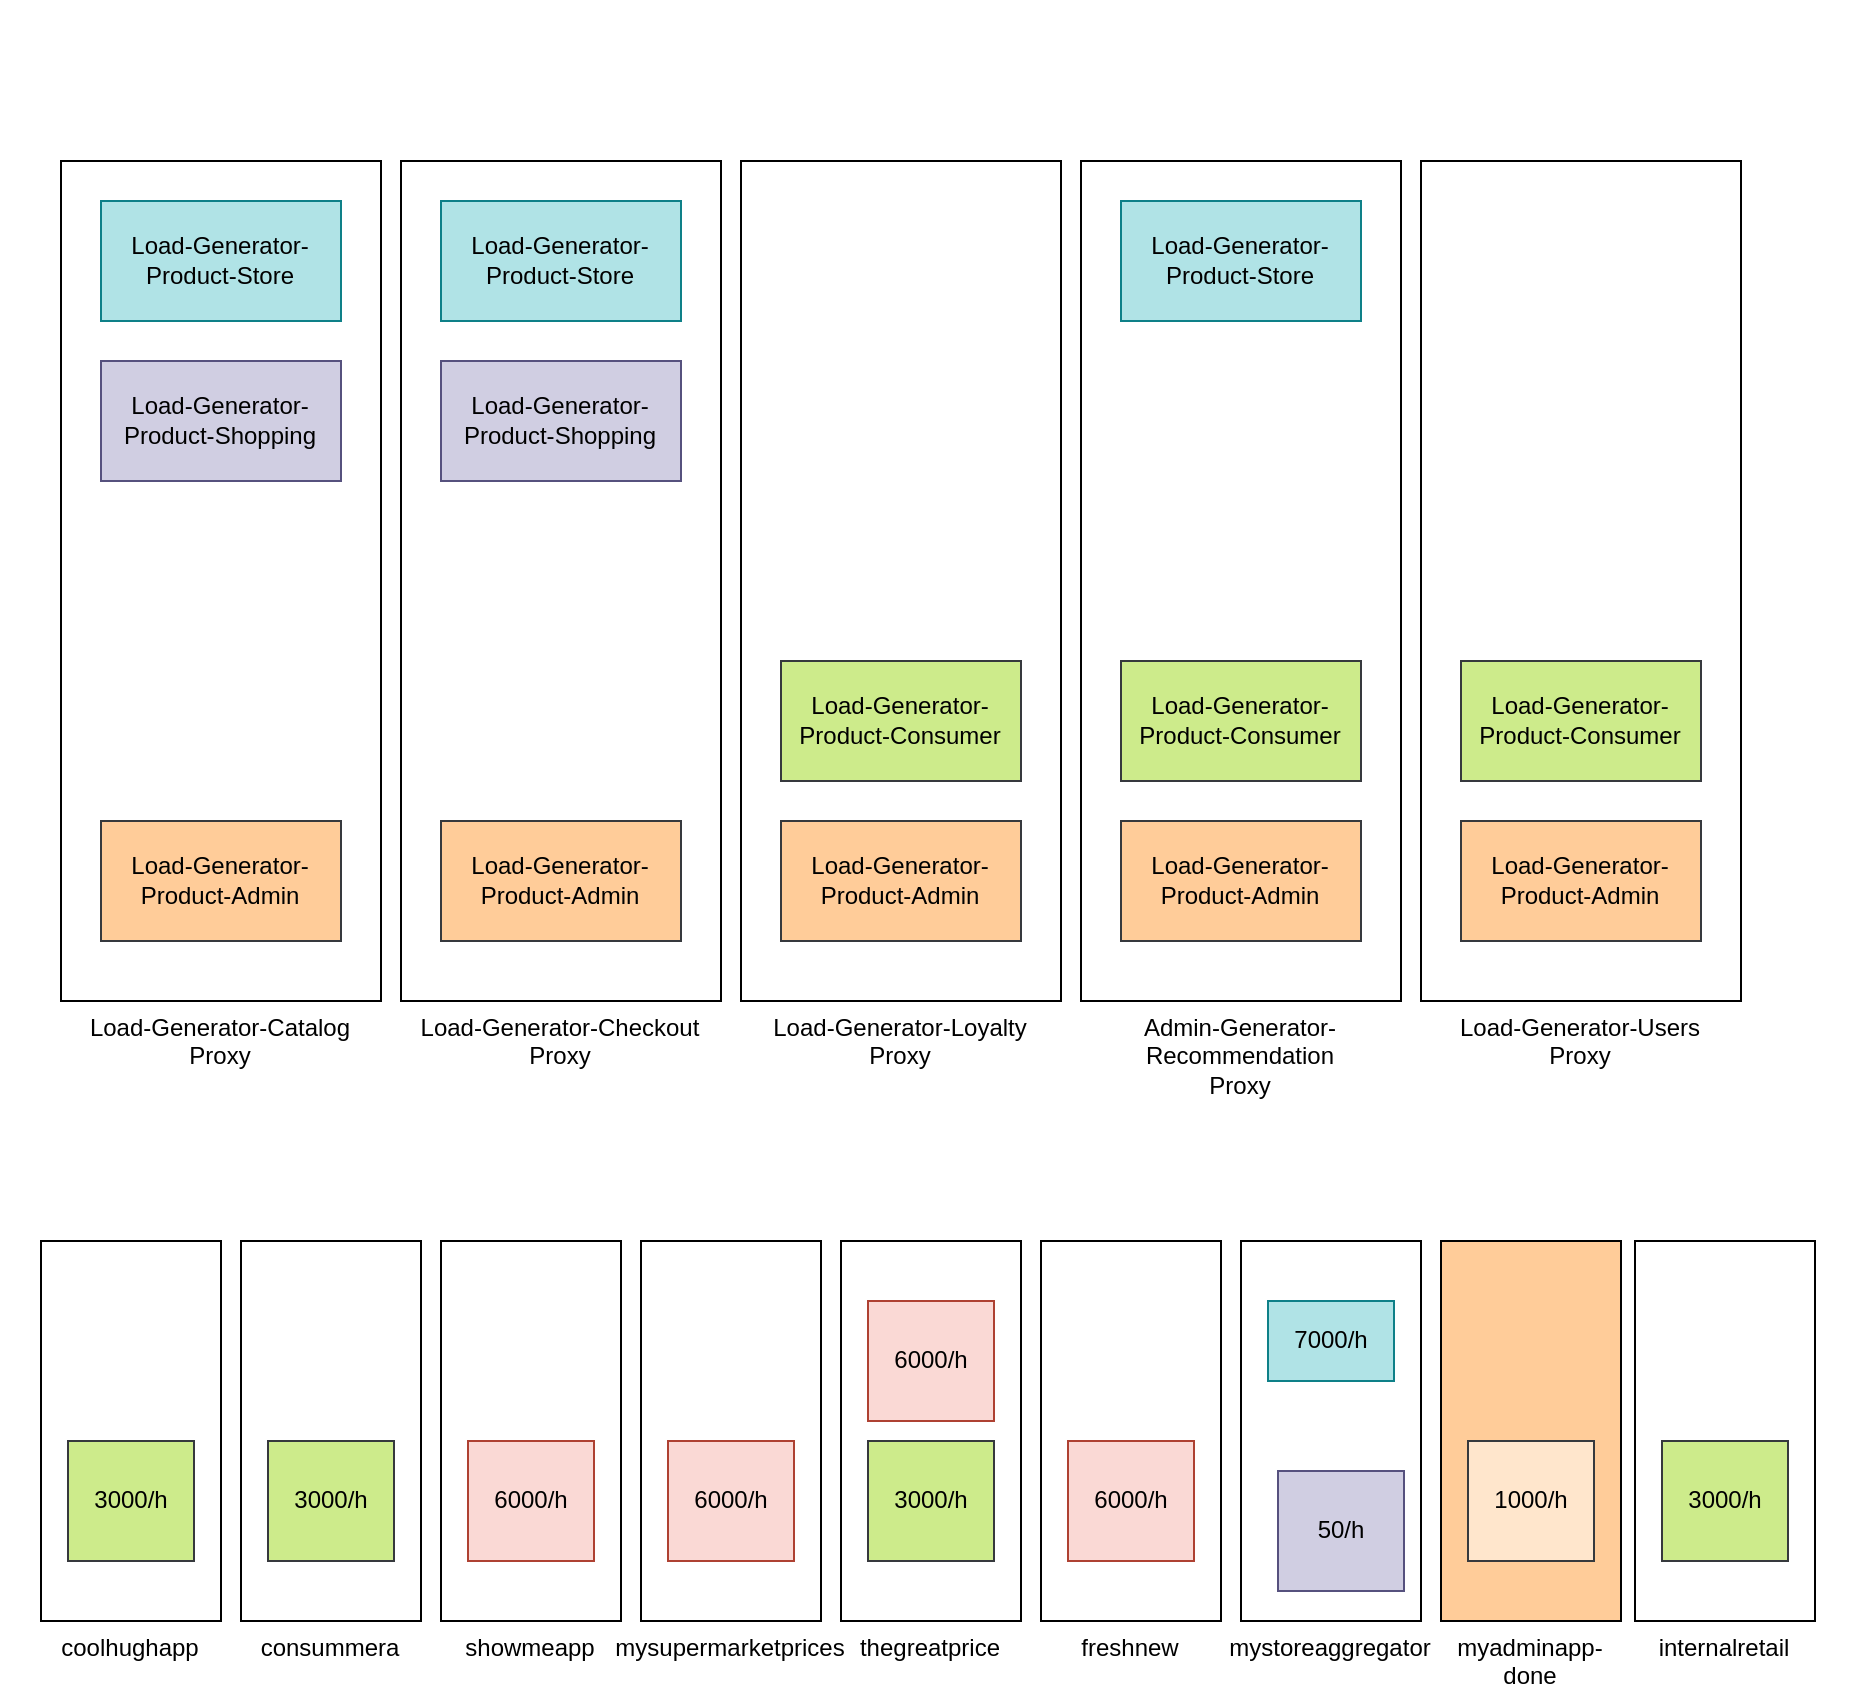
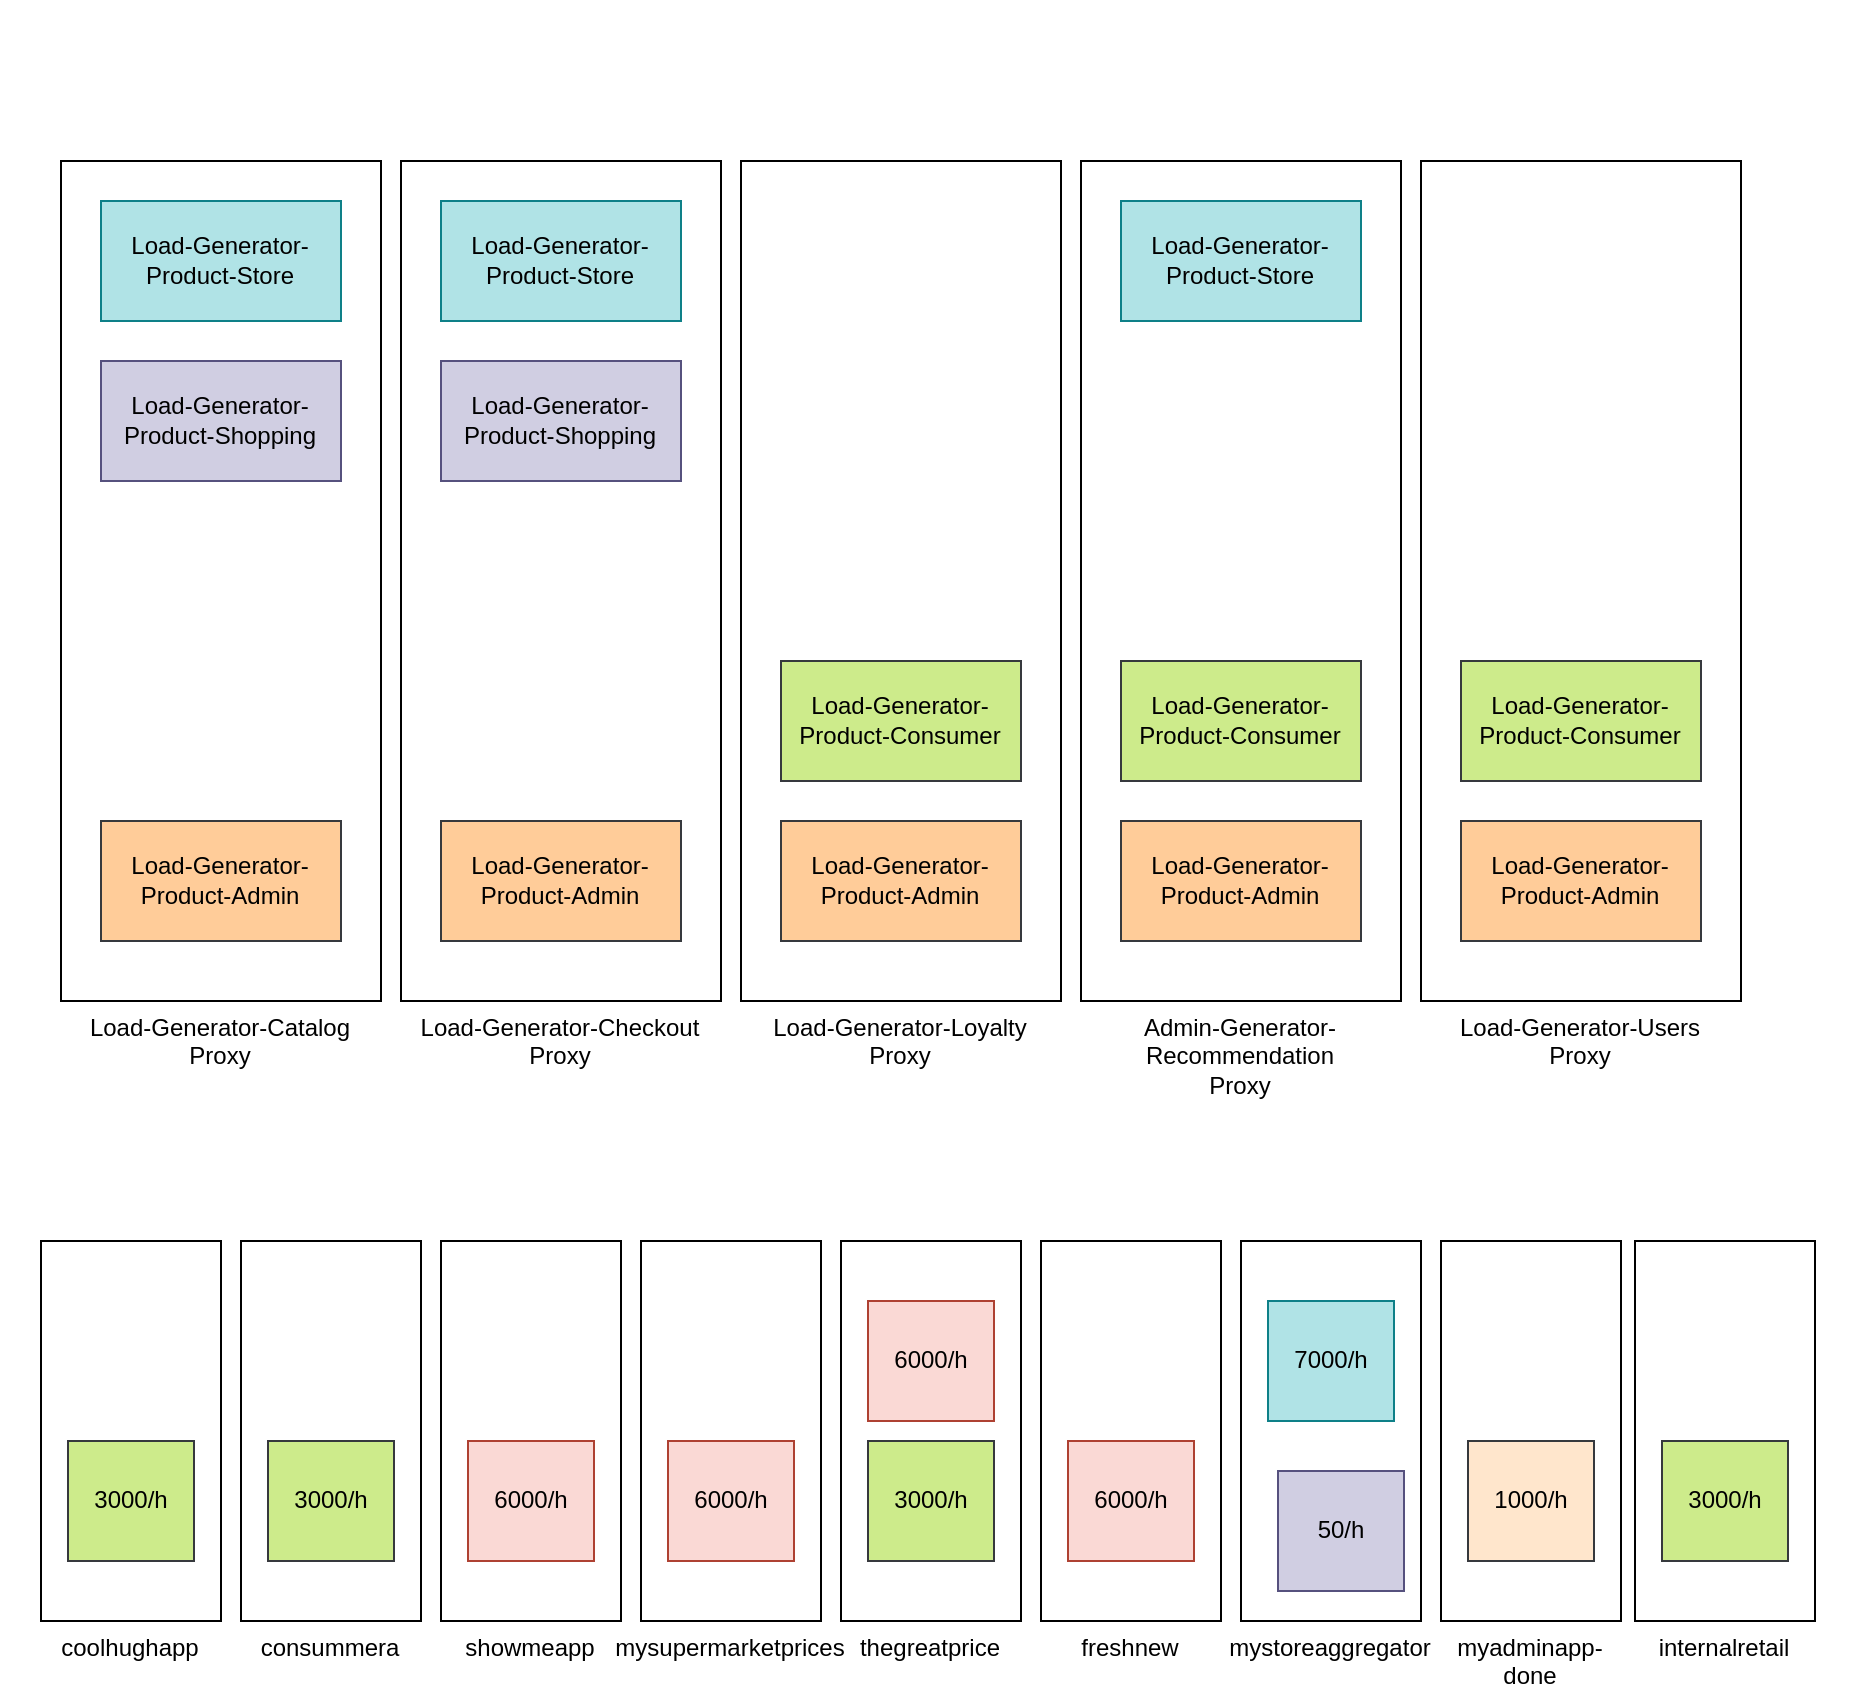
(1331, 1341) -> (1331, 1361)
(1531, 1431) -> (1531, 1431)
